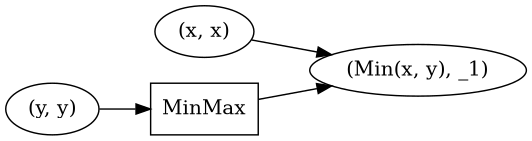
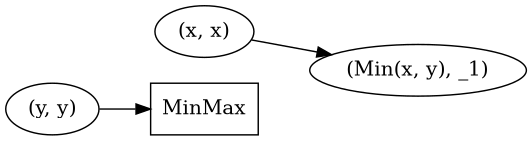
(288, 94) -> none
